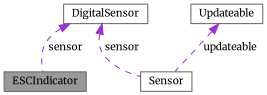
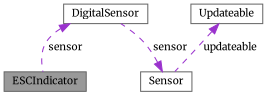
(111, 63) -> (142, 40)
